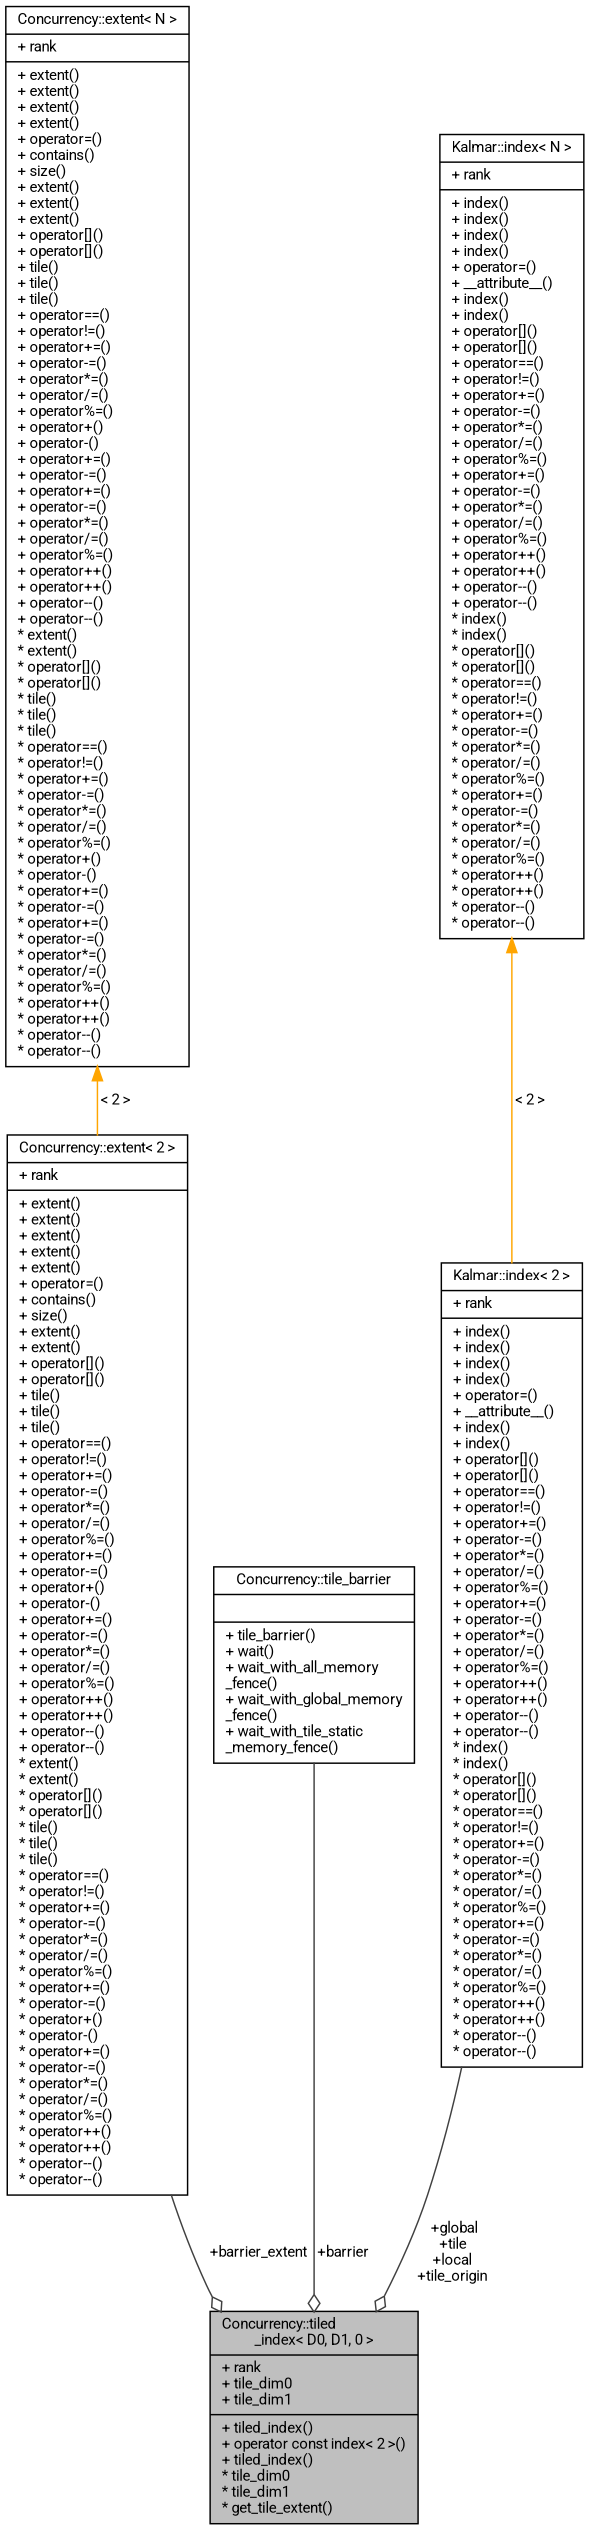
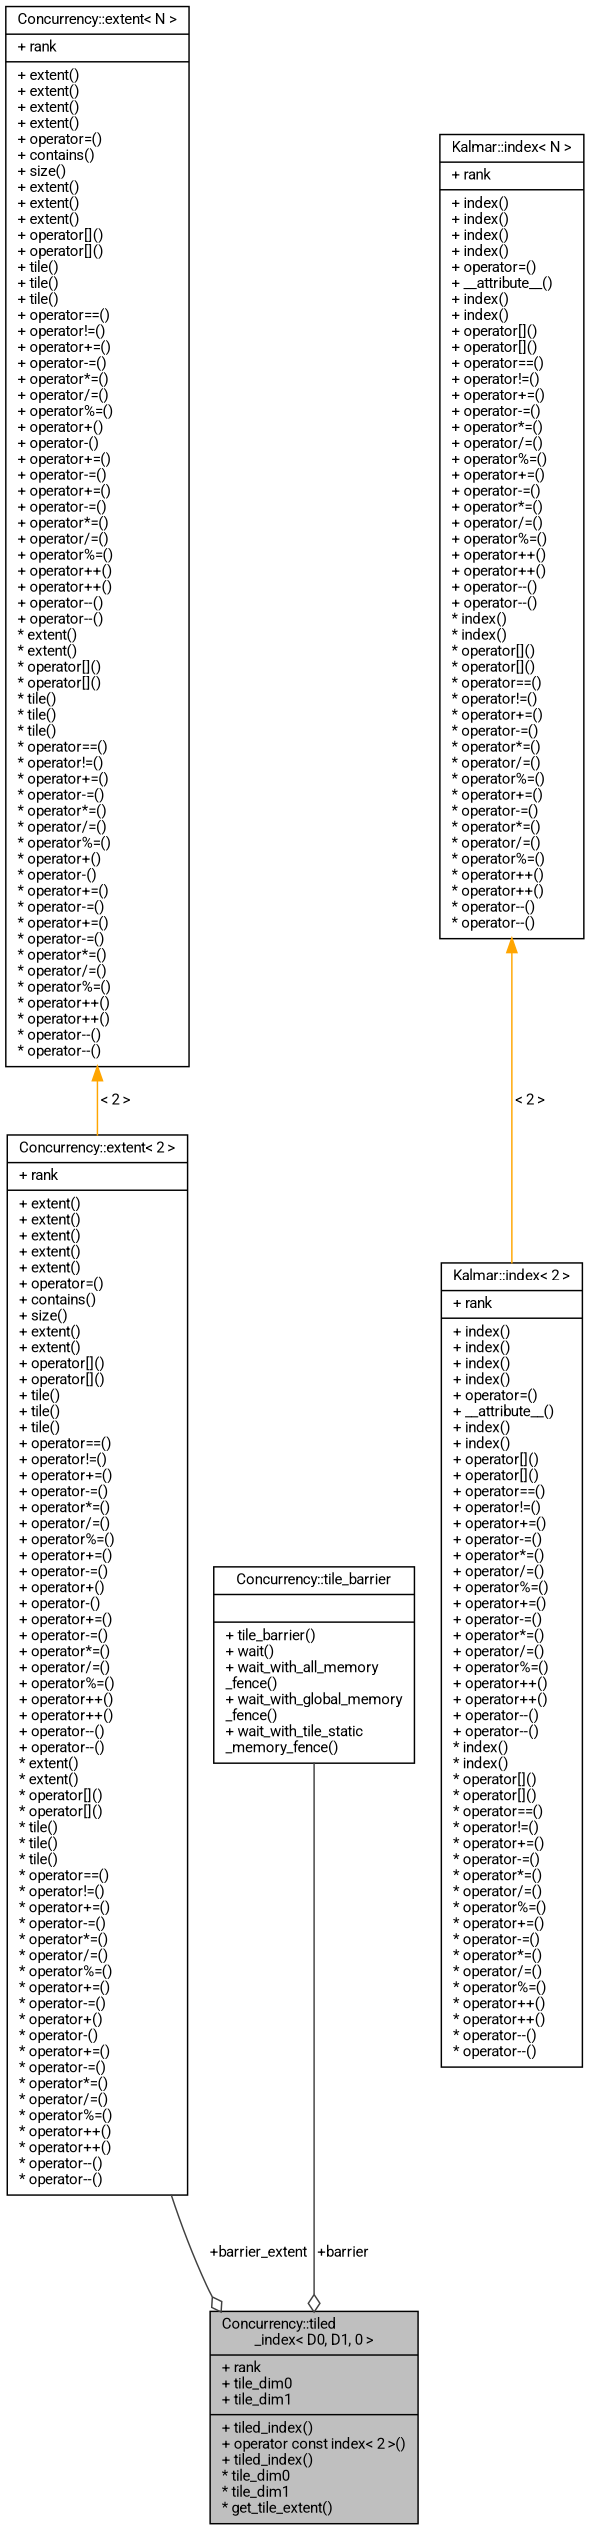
(431, 2184) -> none
